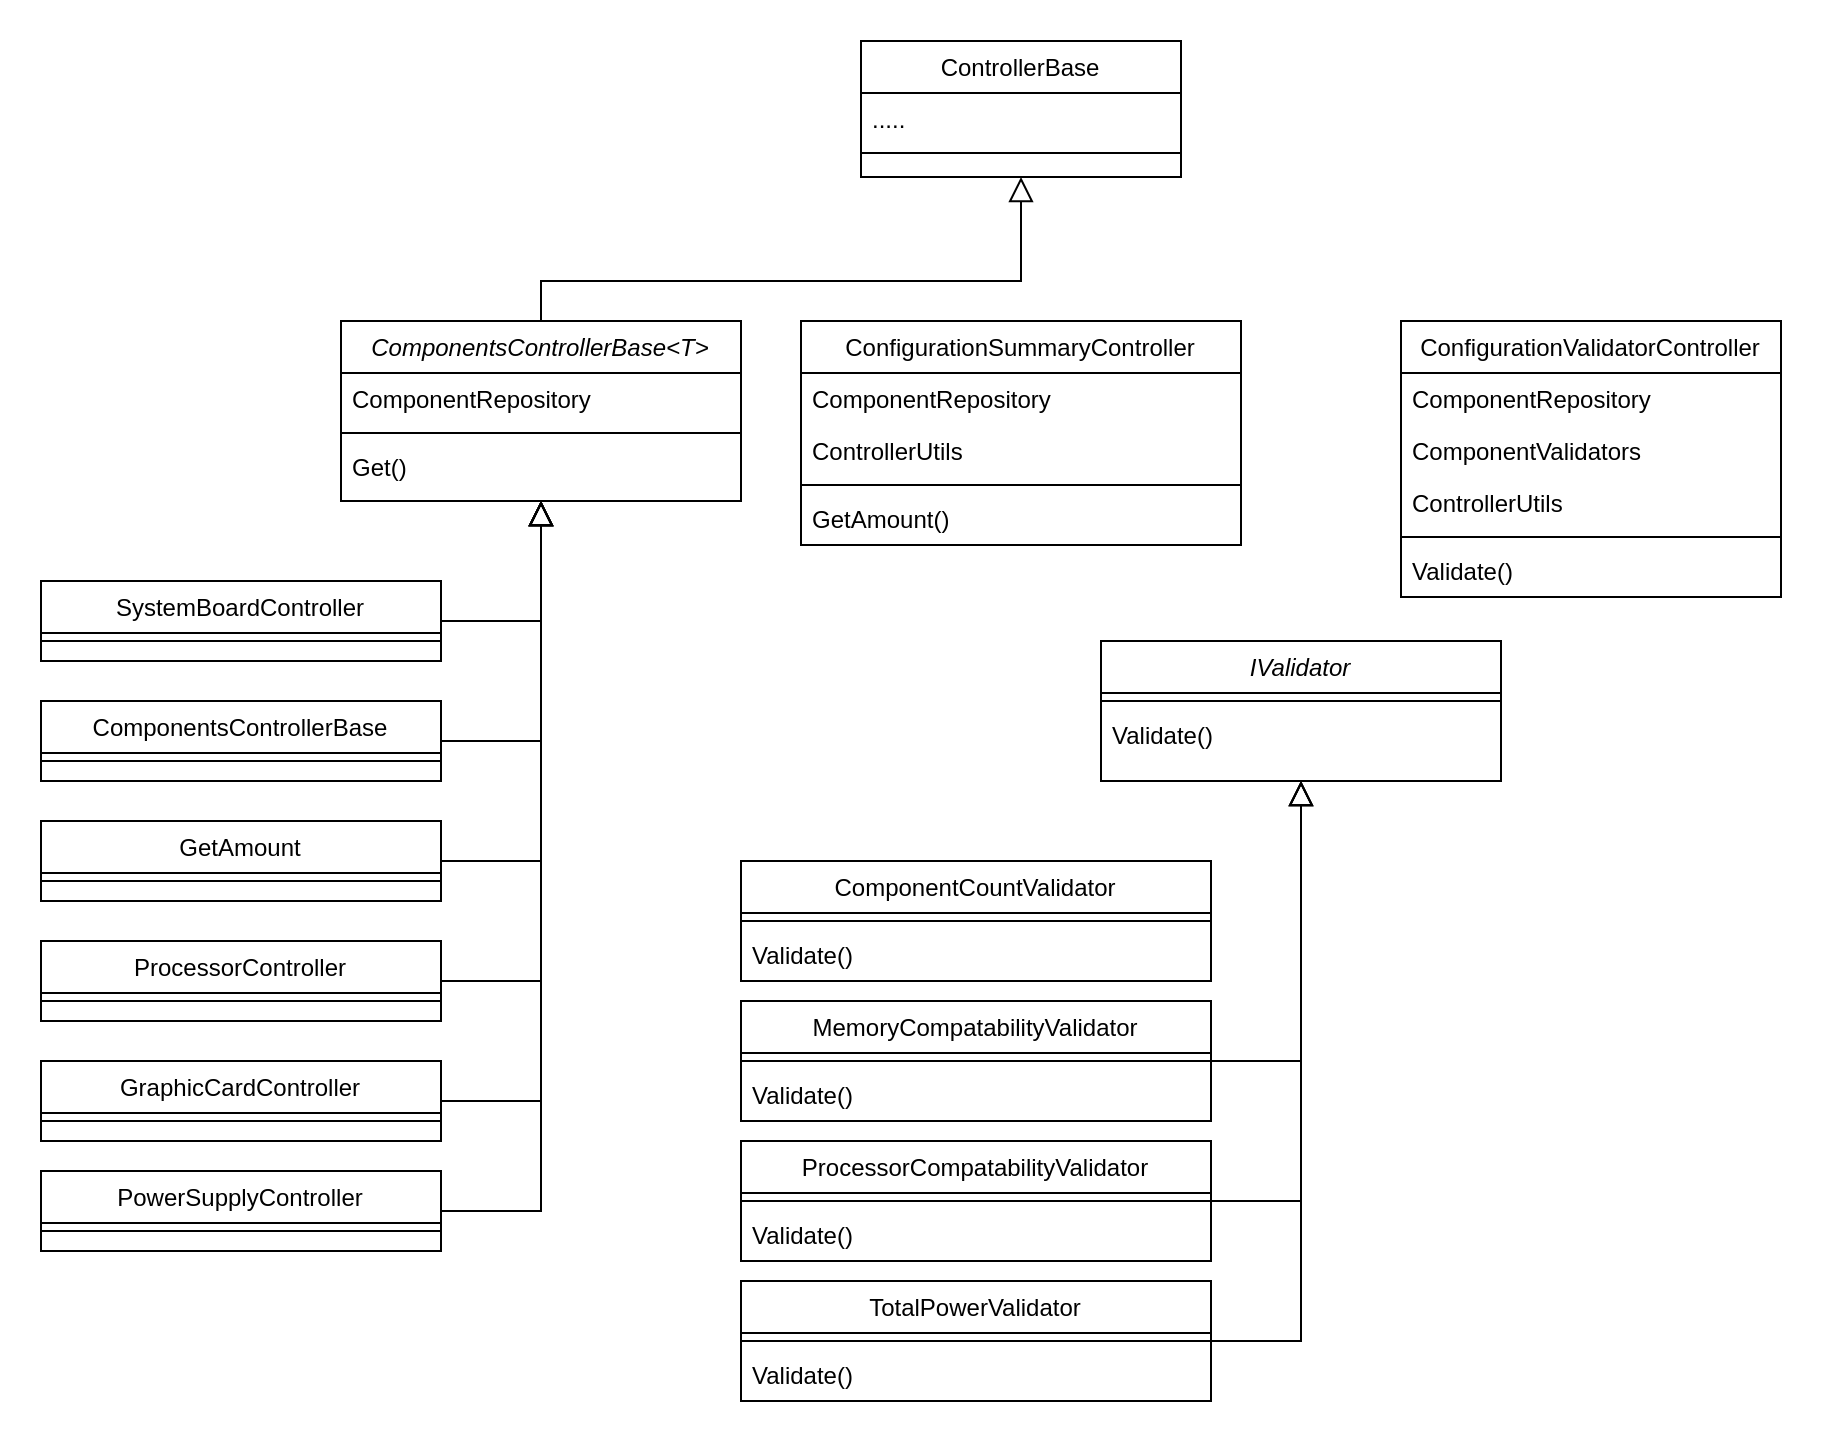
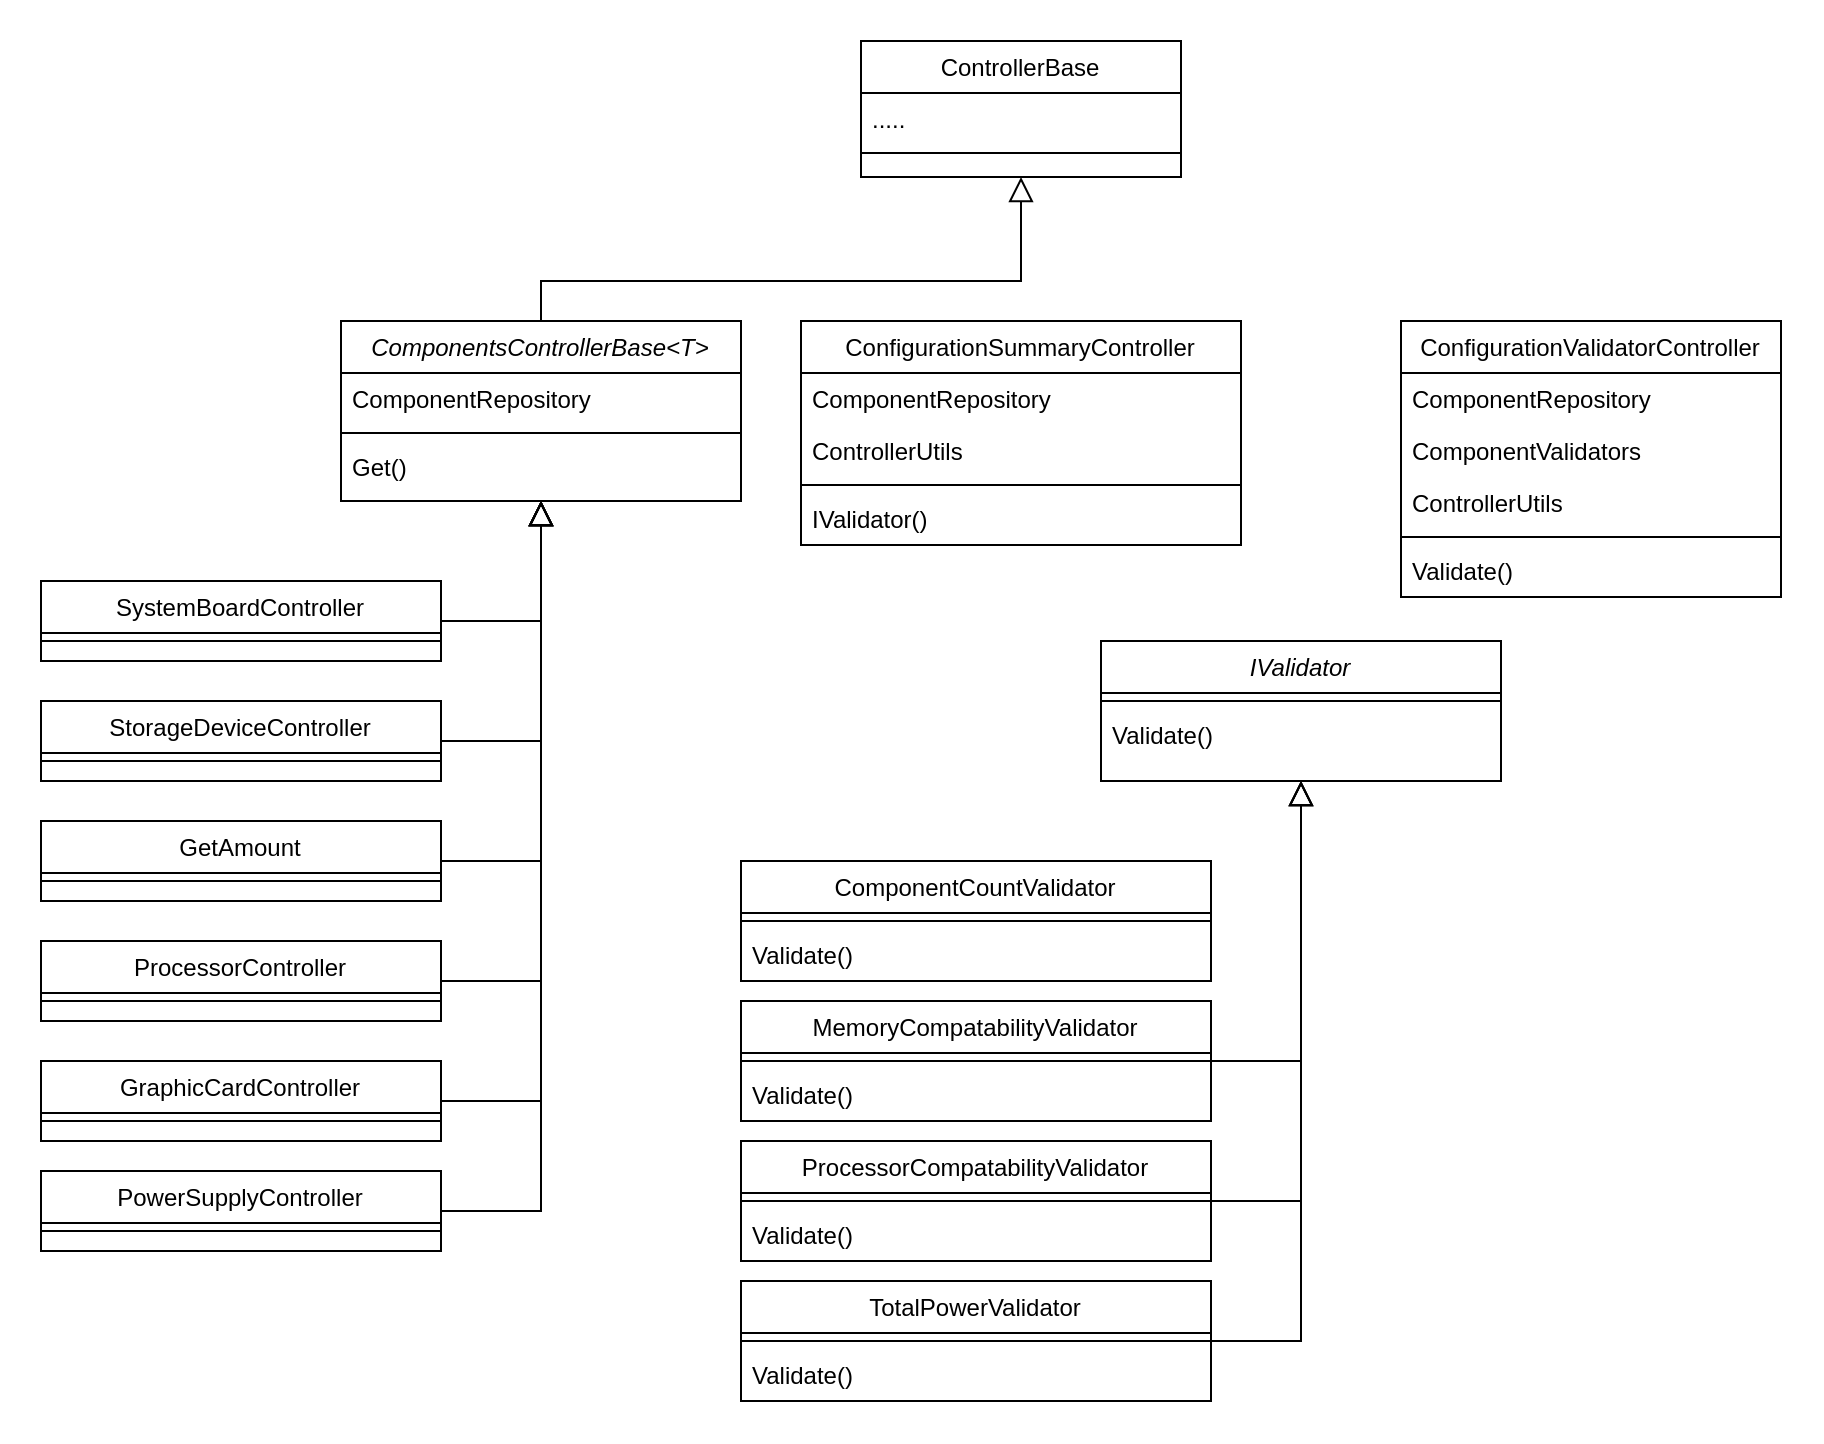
(886, 520) -> (886, 520)
(240, 728) -> (240, 728)
